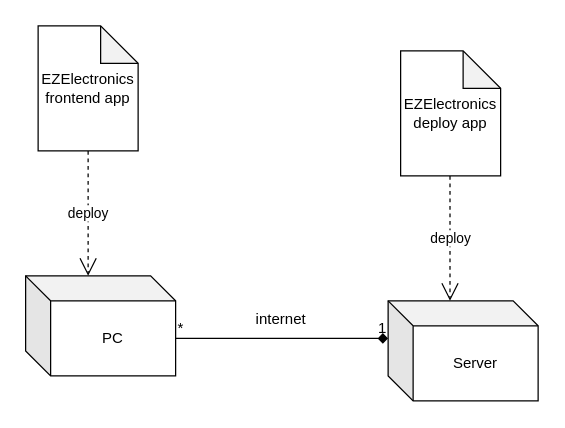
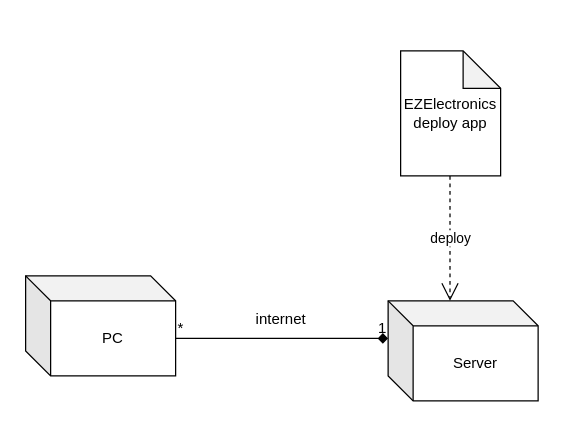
(88, 88) -> none
(88, 212) -> none
